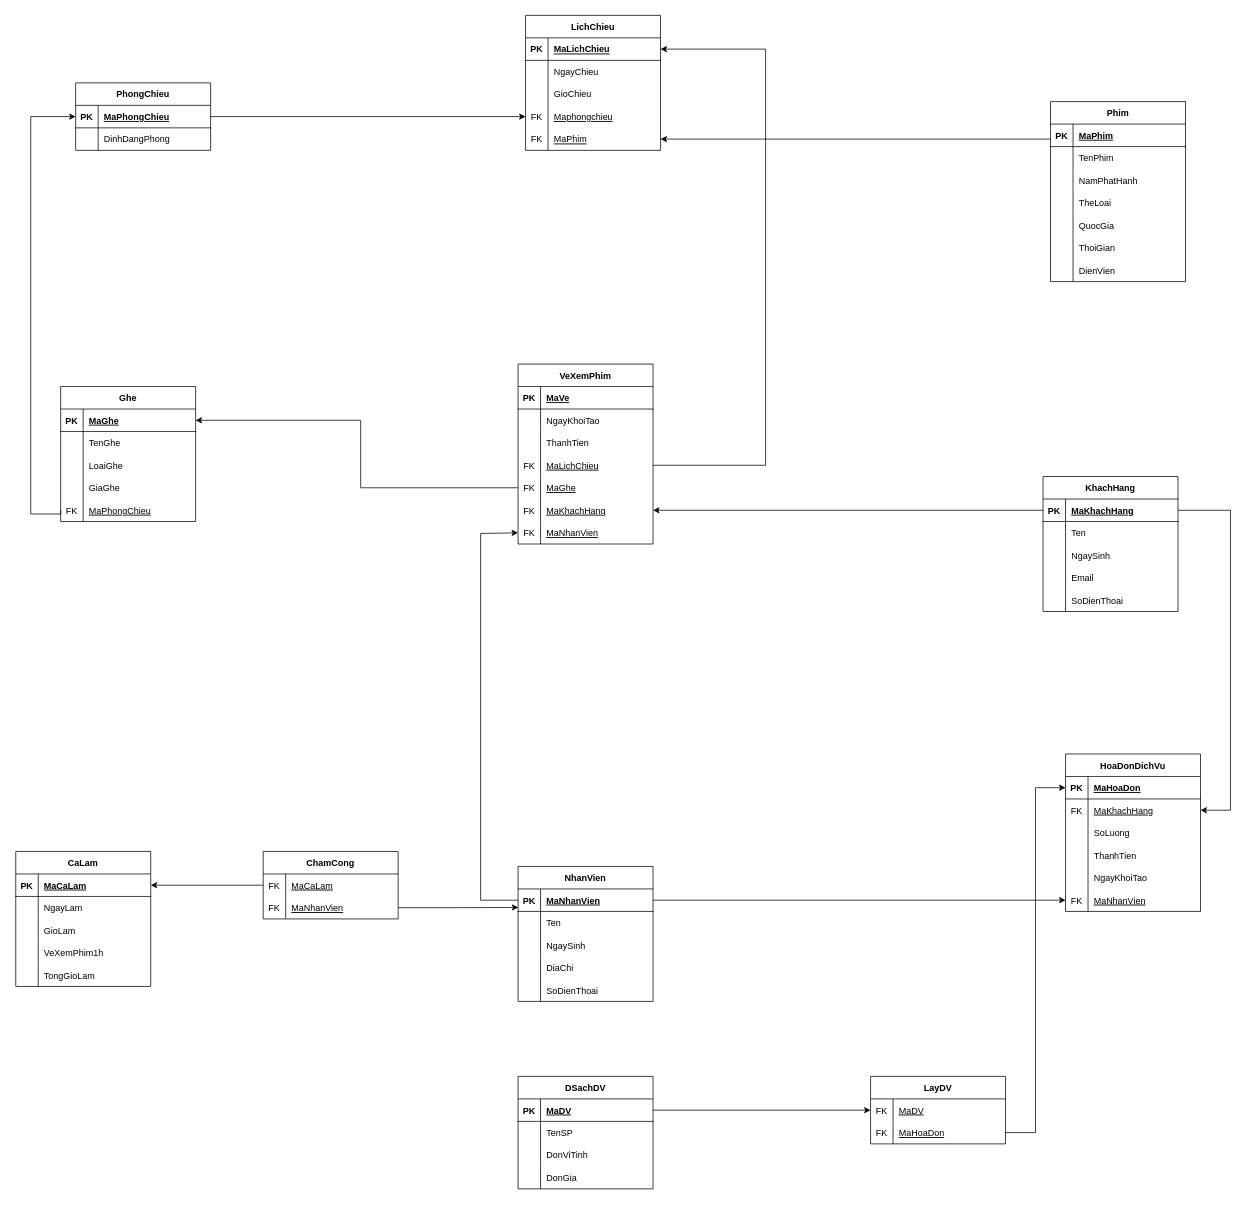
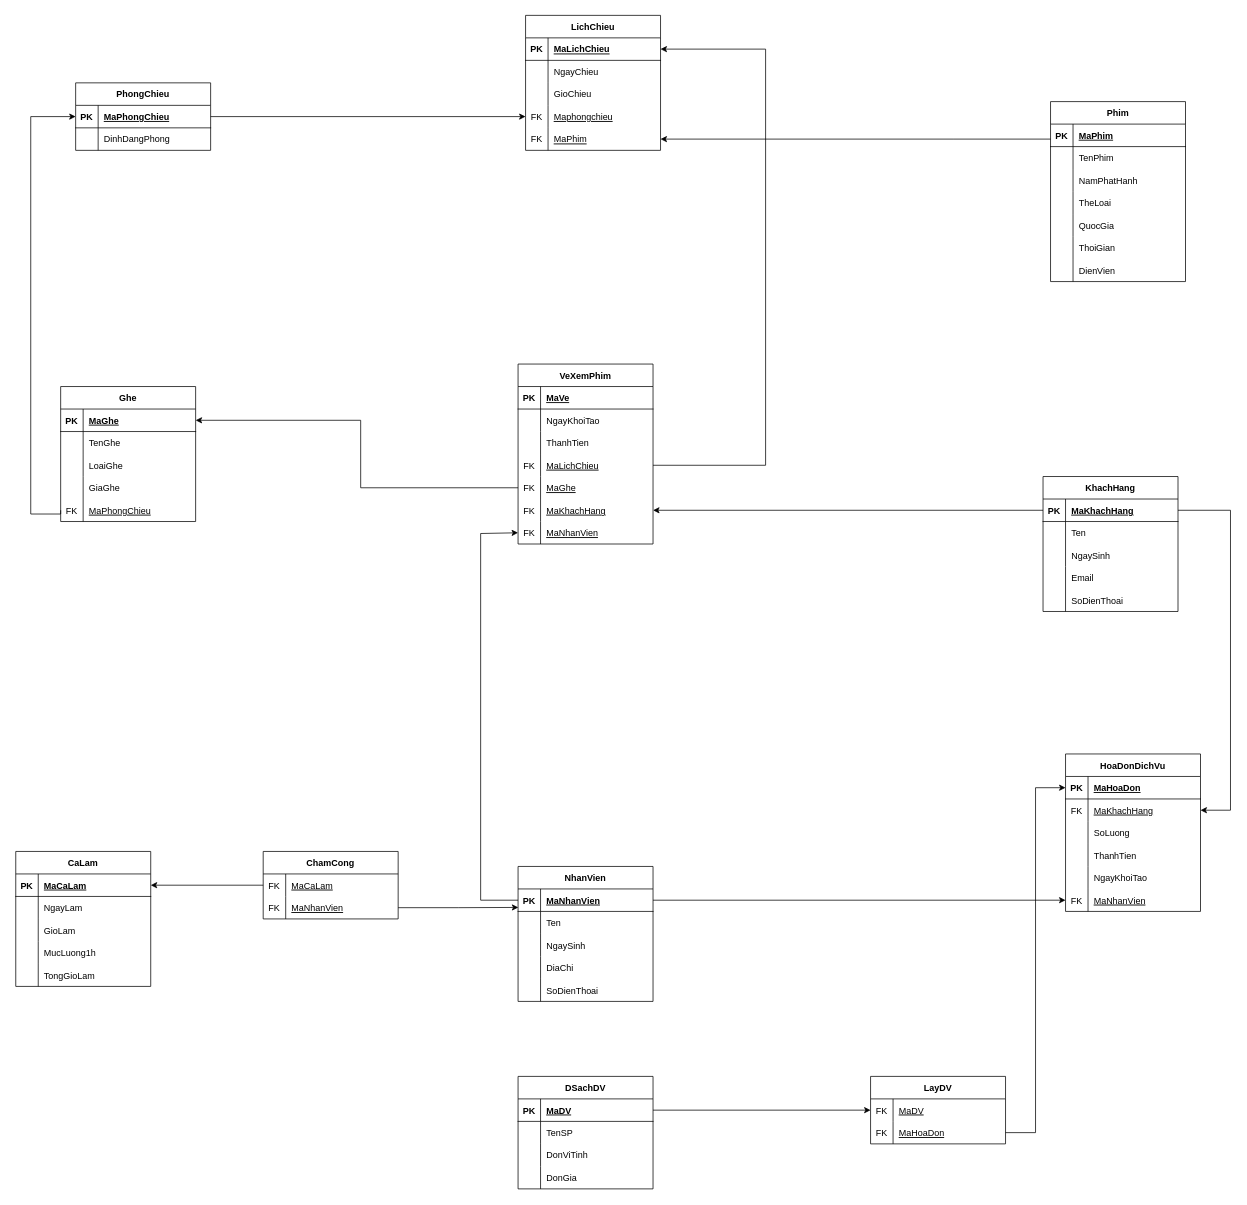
(70, 953) -> (69, 953)
